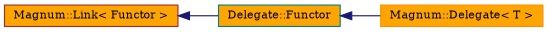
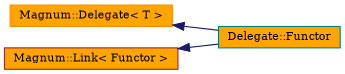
(366, 16) -> (201, 28)
